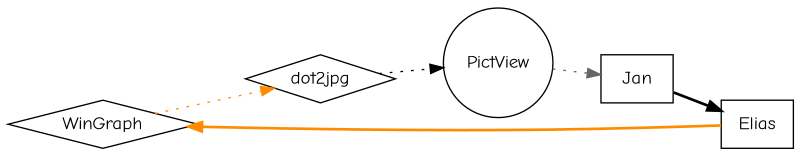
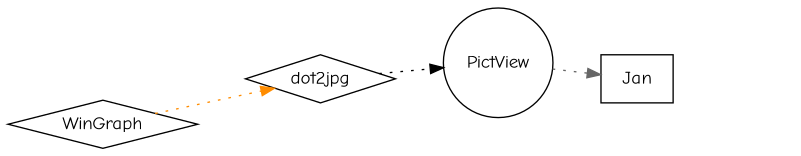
(757, 124) -> none
